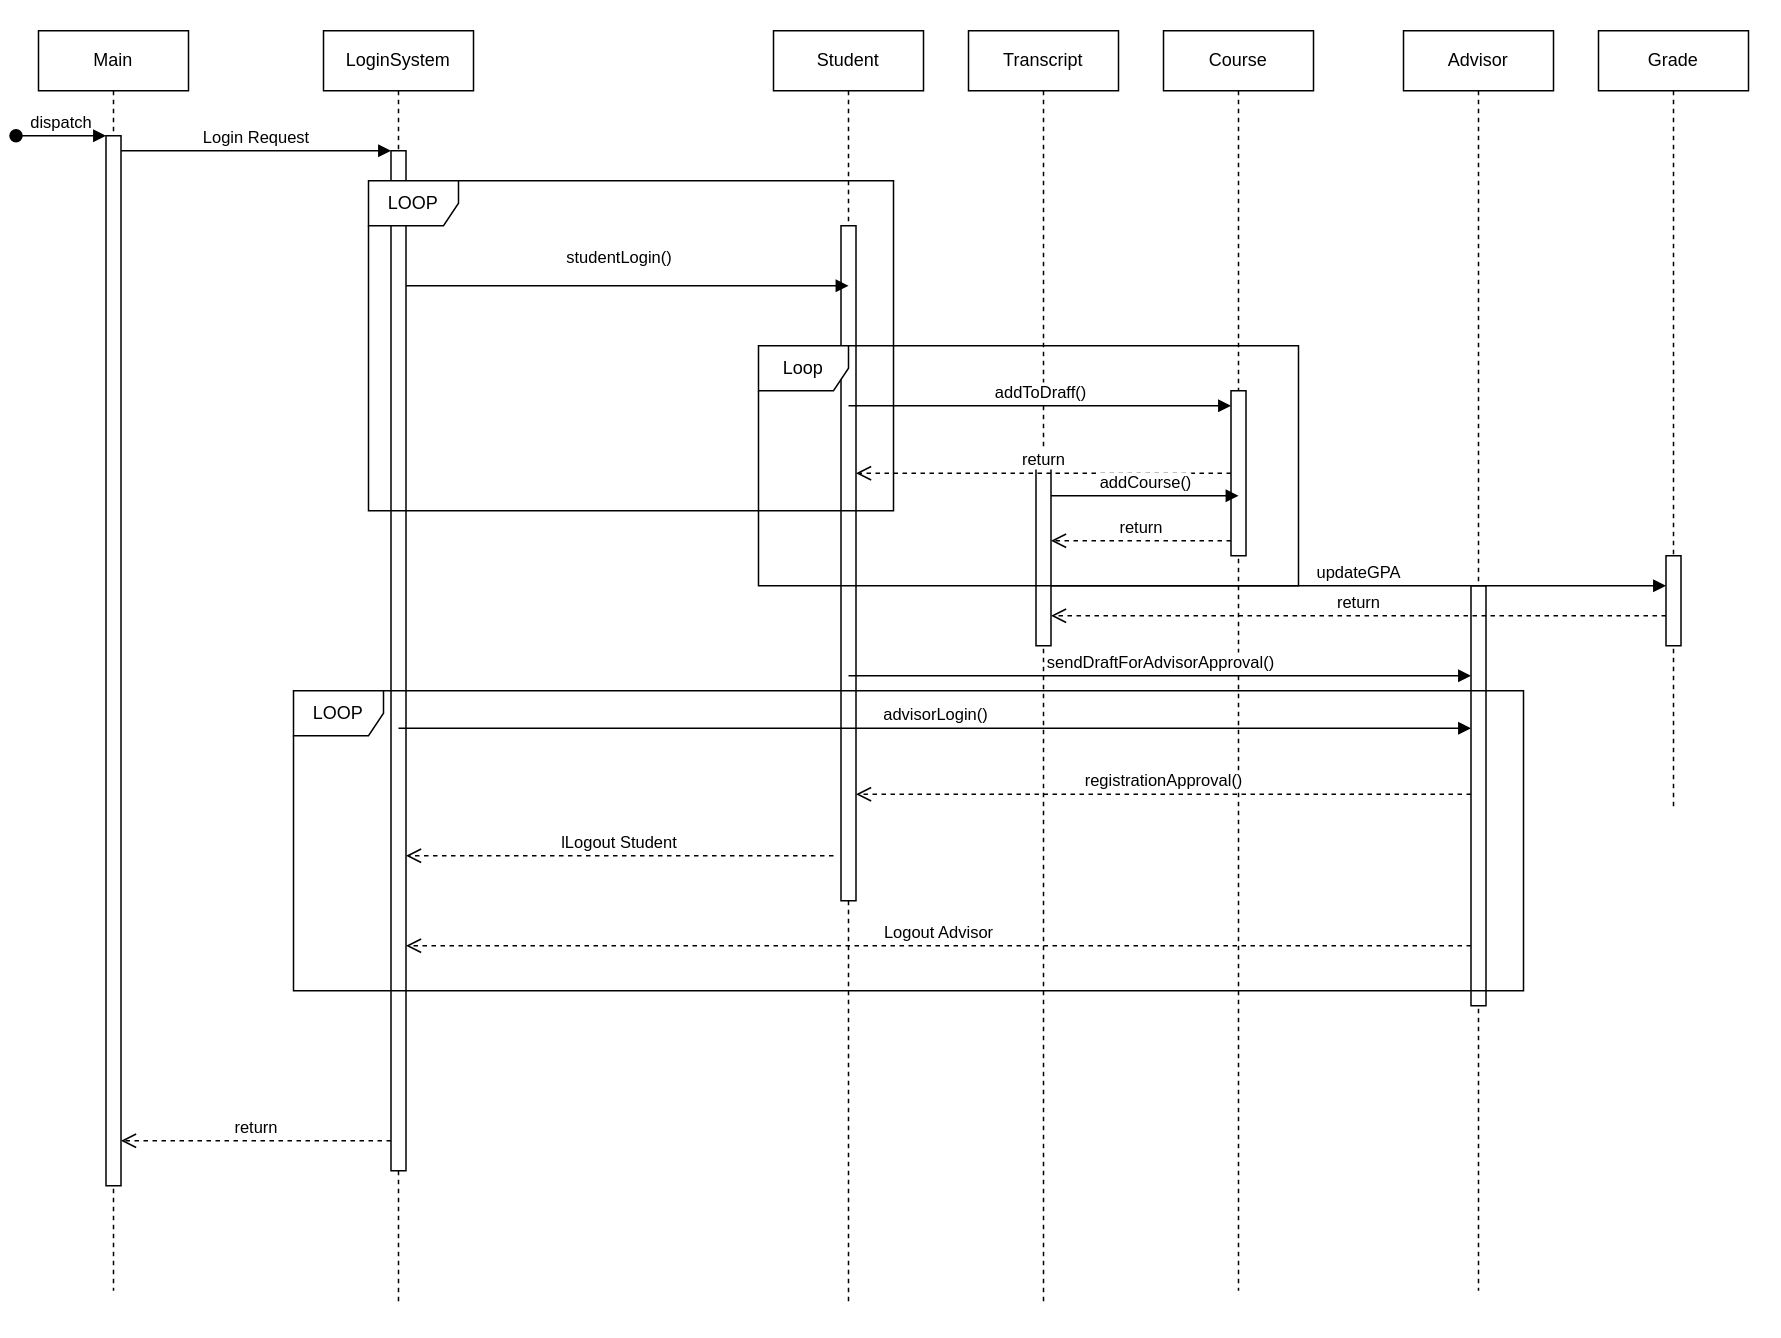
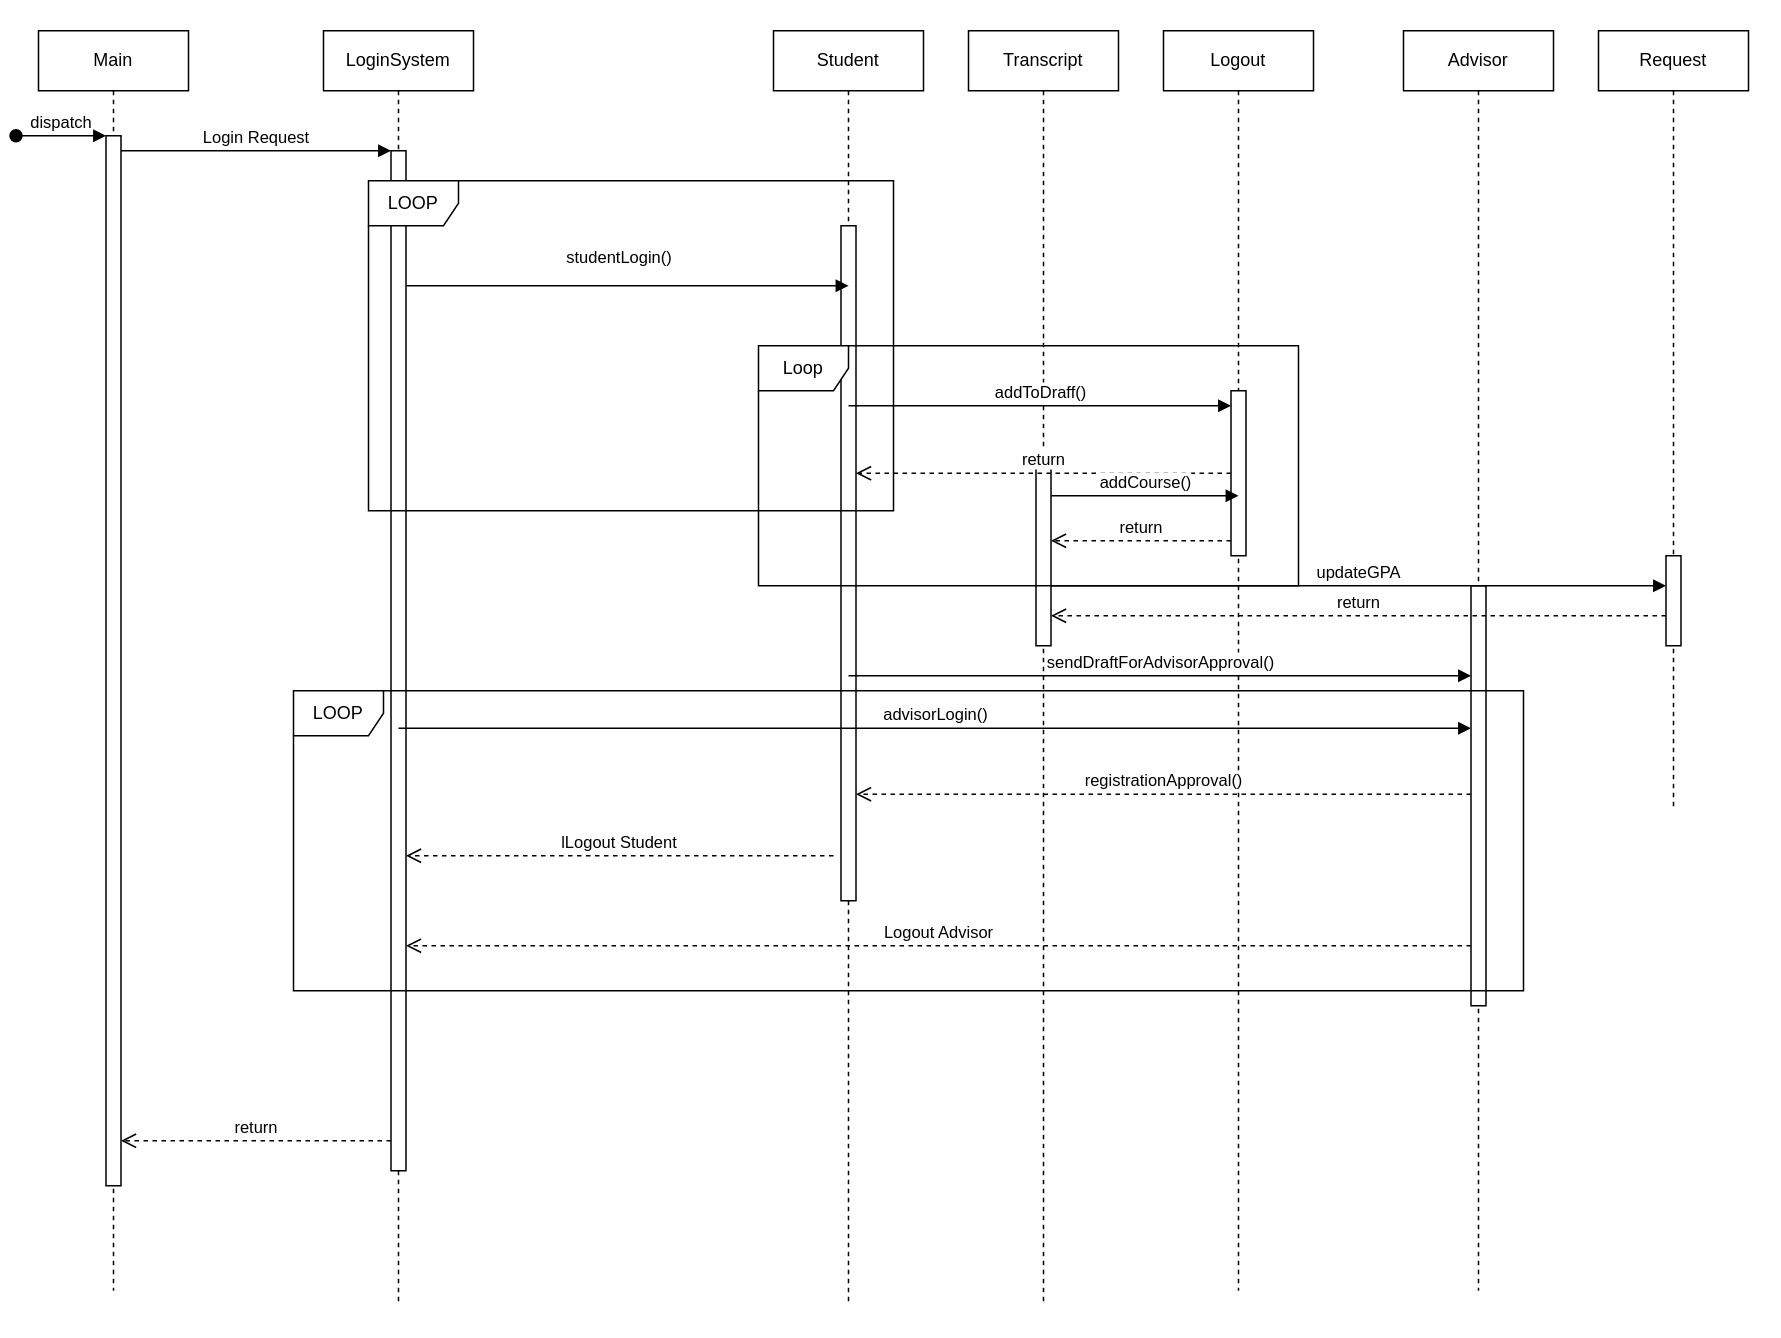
(1238, 61) -> (1238, 61)
(1673, 61) -> (1673, 61)
